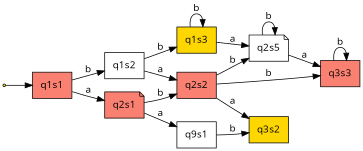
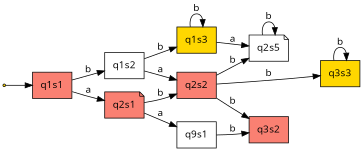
(301, 60) -> none
(340, 74) -> (340, 74)
(233, 101) -> (233, 101)
(269, 130) -> (269, 130)
